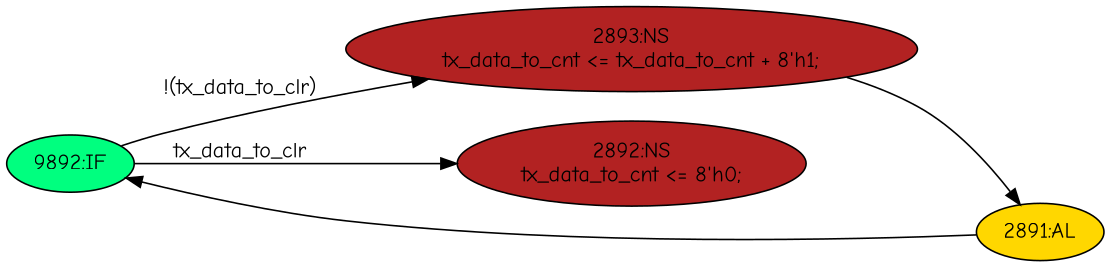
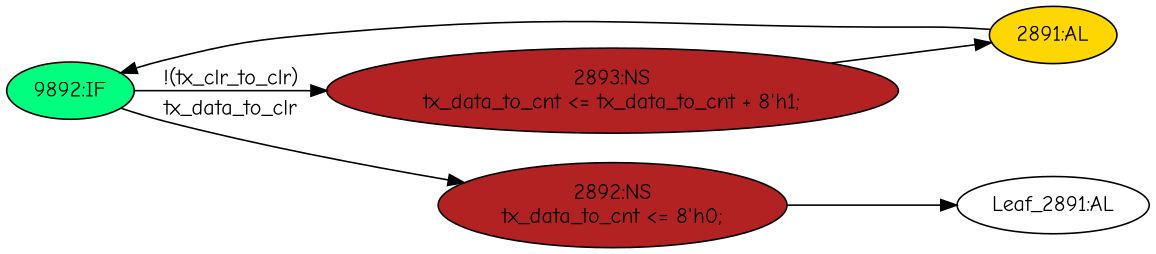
(240, 88) -> (231, 79)
none -> (1053, 205)
